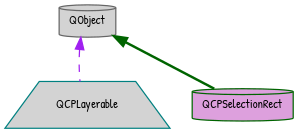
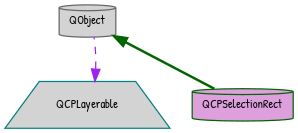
(79, 66) -> (96, 53)
